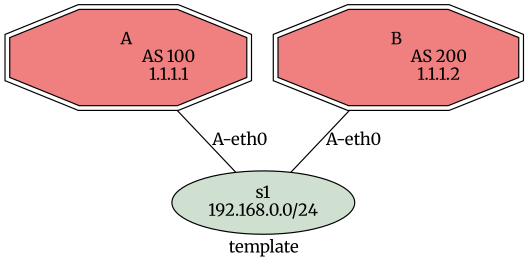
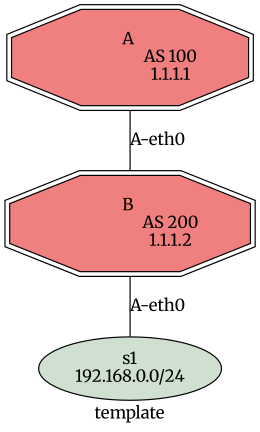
(207, 141) -> (130, 140)
